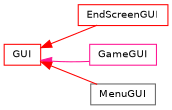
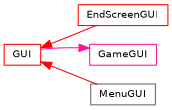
(71, 62) -> (60, 48)
